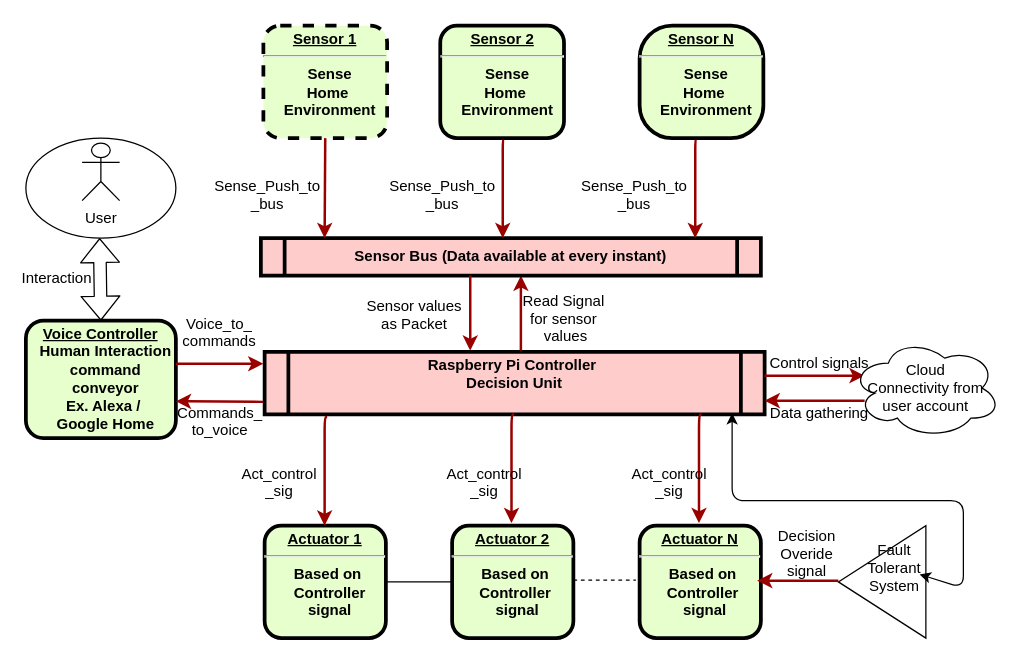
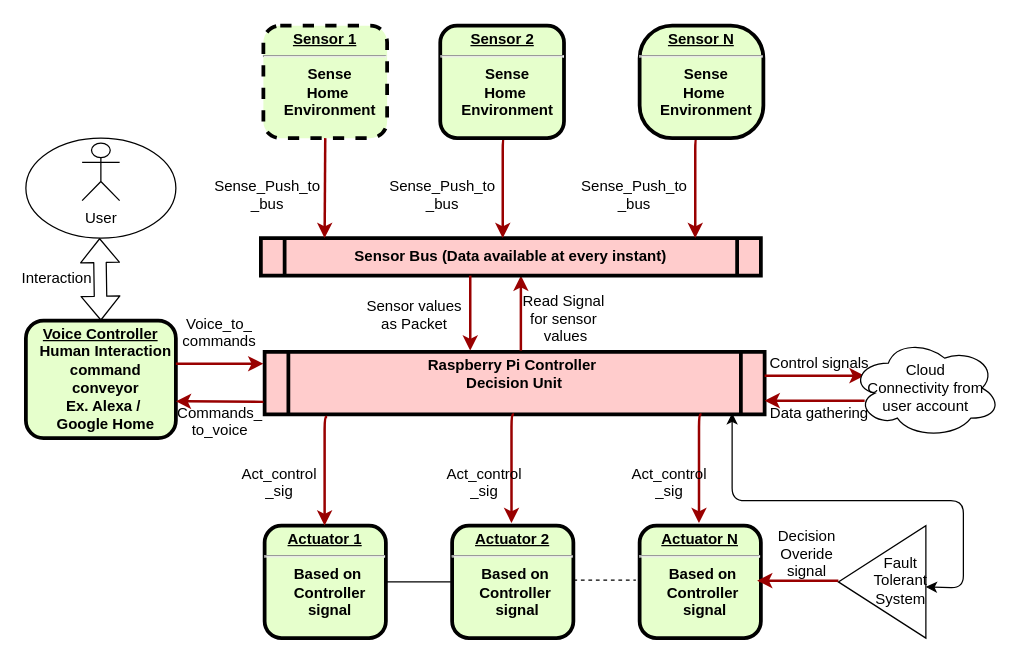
(894, 568) -> (901, 581)
